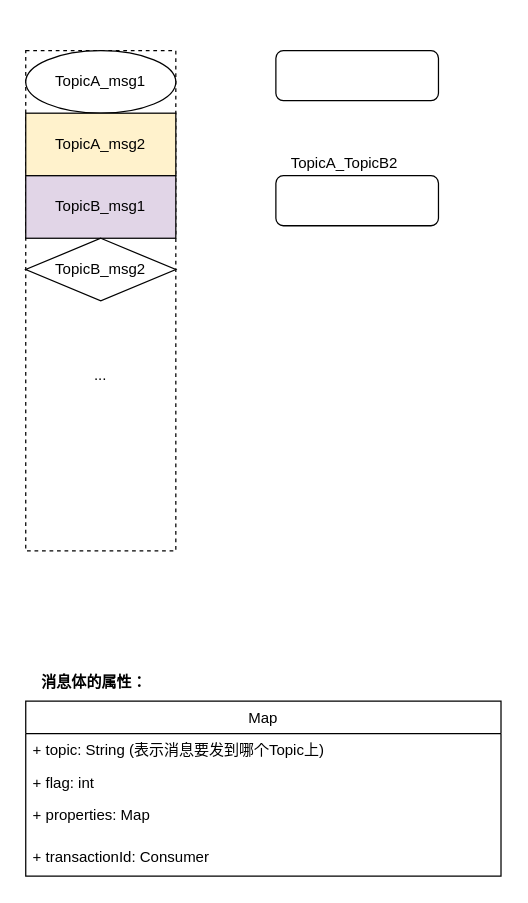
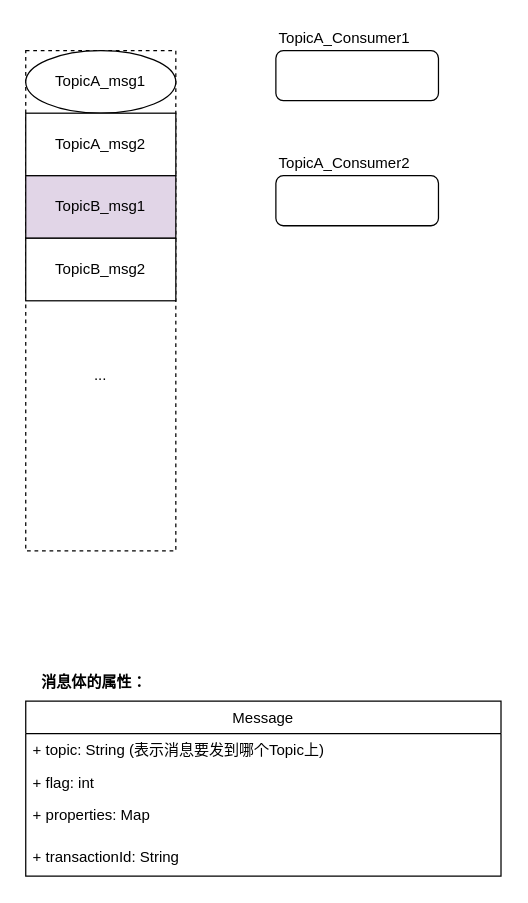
none -> (344, 38)
(101, 144) -> (101, 144)
(344, 163) -> (344, 163)
(101, 269) -> (101, 269)
(263, 718) -> (263, 718)
(130, 856) -> (119, 856)
